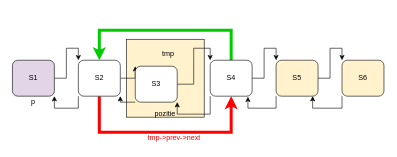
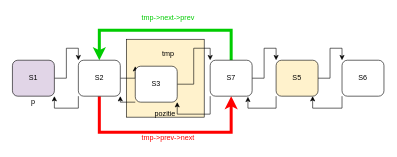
none -> (168, 18)
(231, 78) -> (231, 78)
(363, 78) -> (363, 78)
(174, 138) -> (168, 138)
